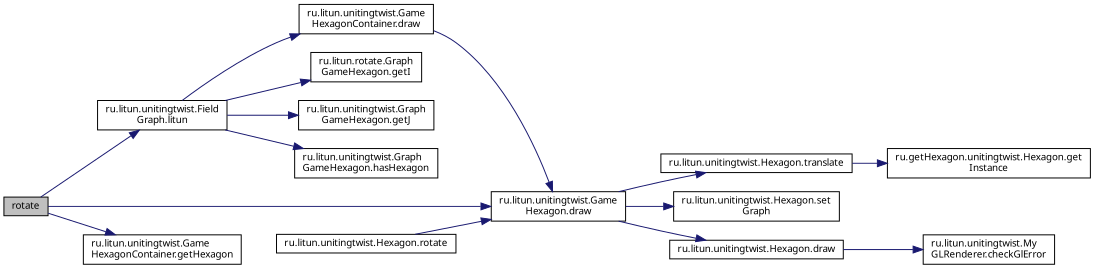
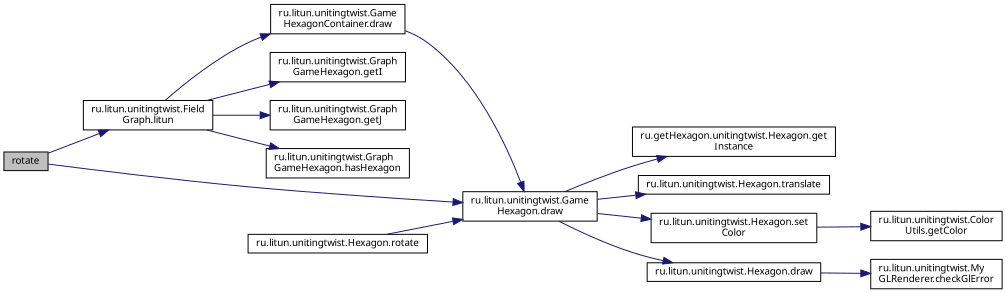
(366, 67) -> (338, 67)
(865, 163) -> (611, 174)
(756, 206) -> (734, 228)
none -> (936, 226)
(162, 250) -> none
